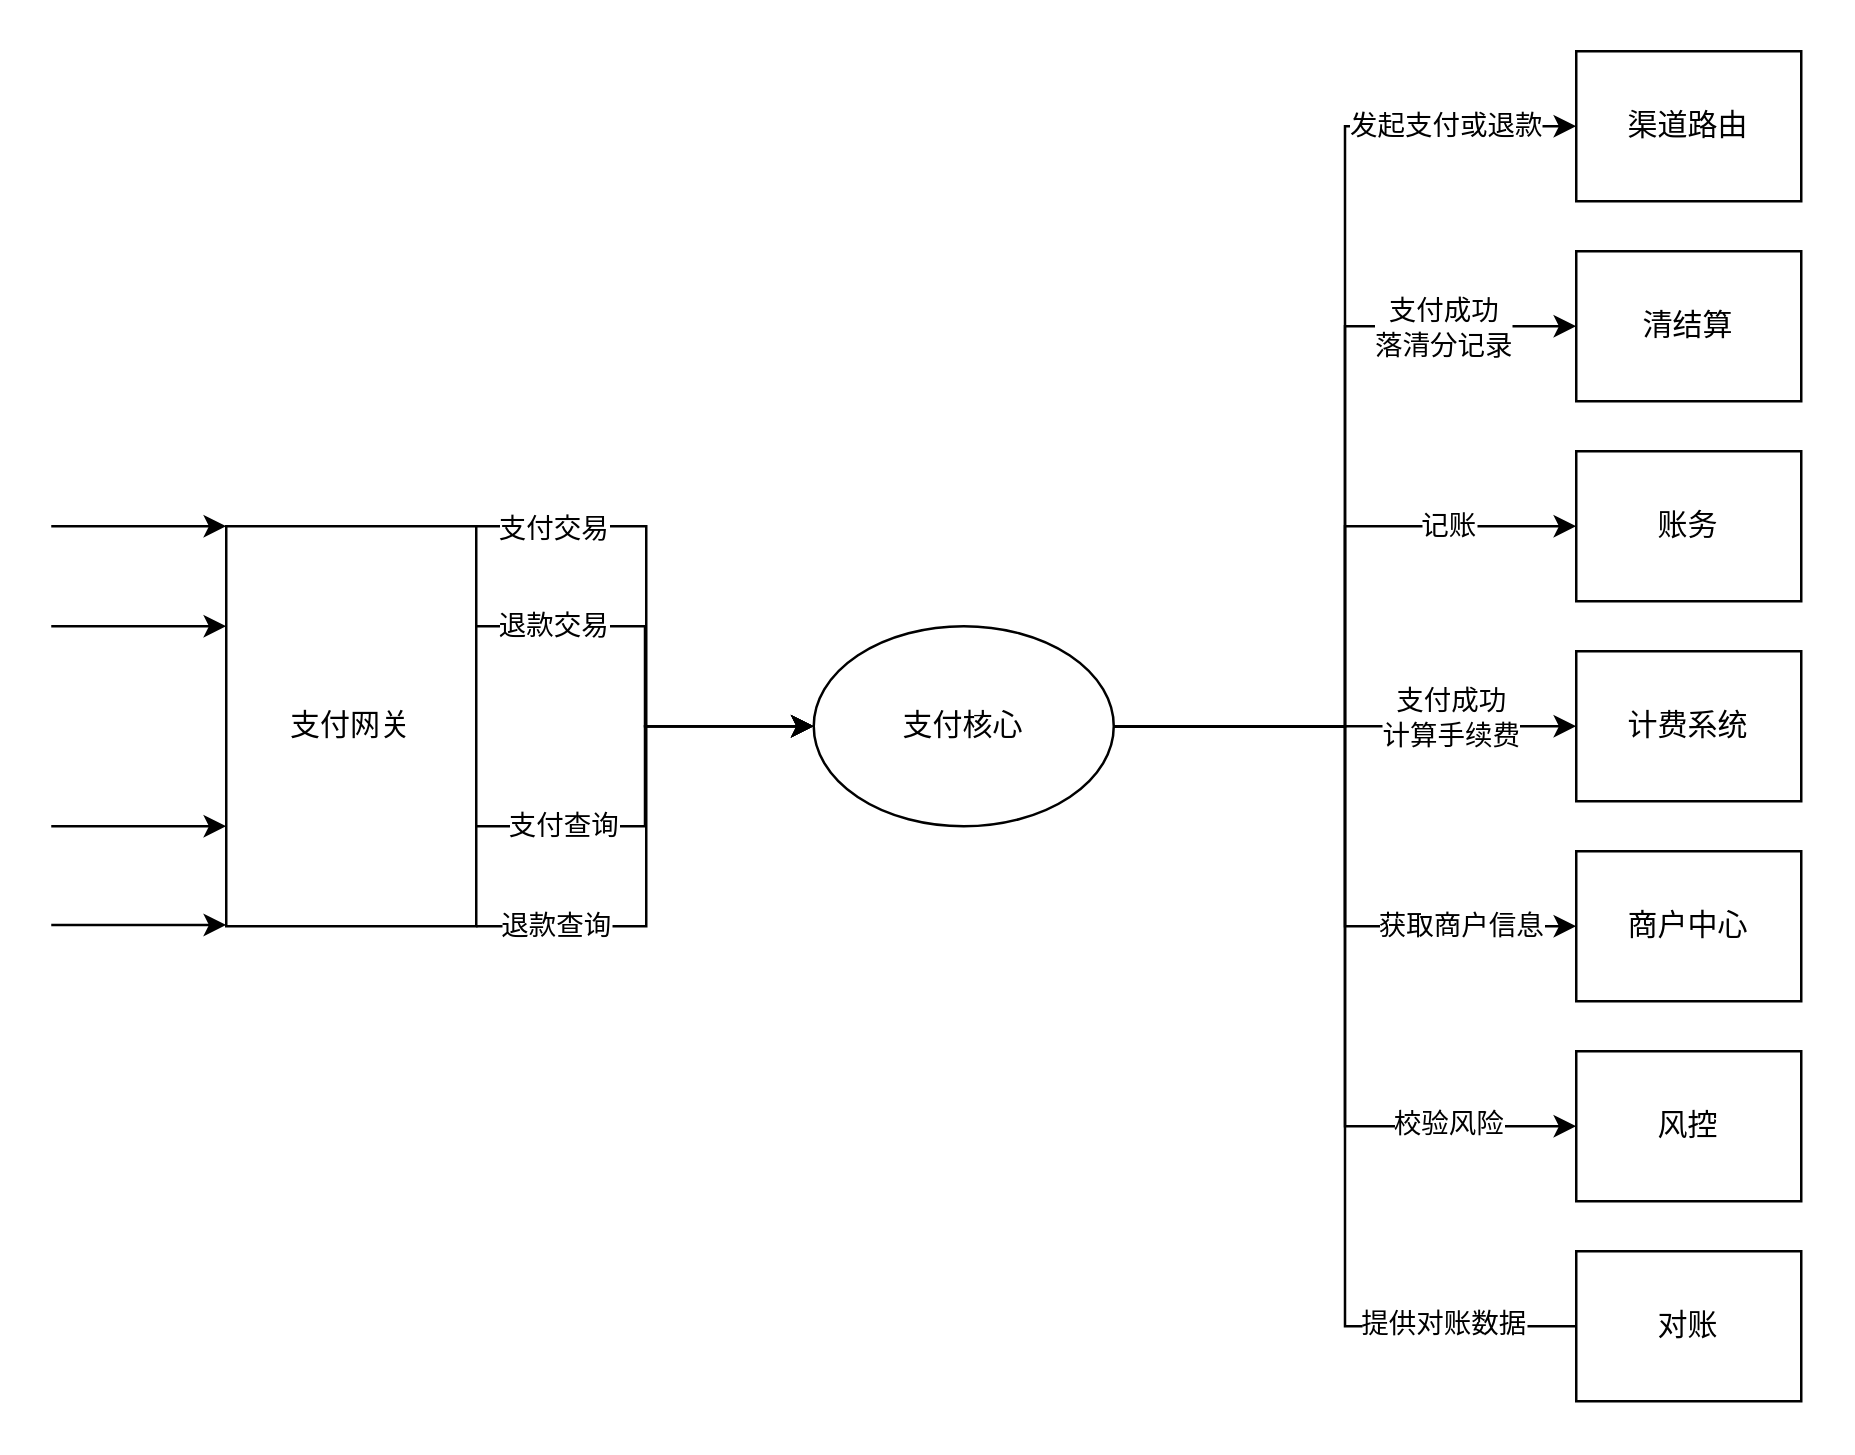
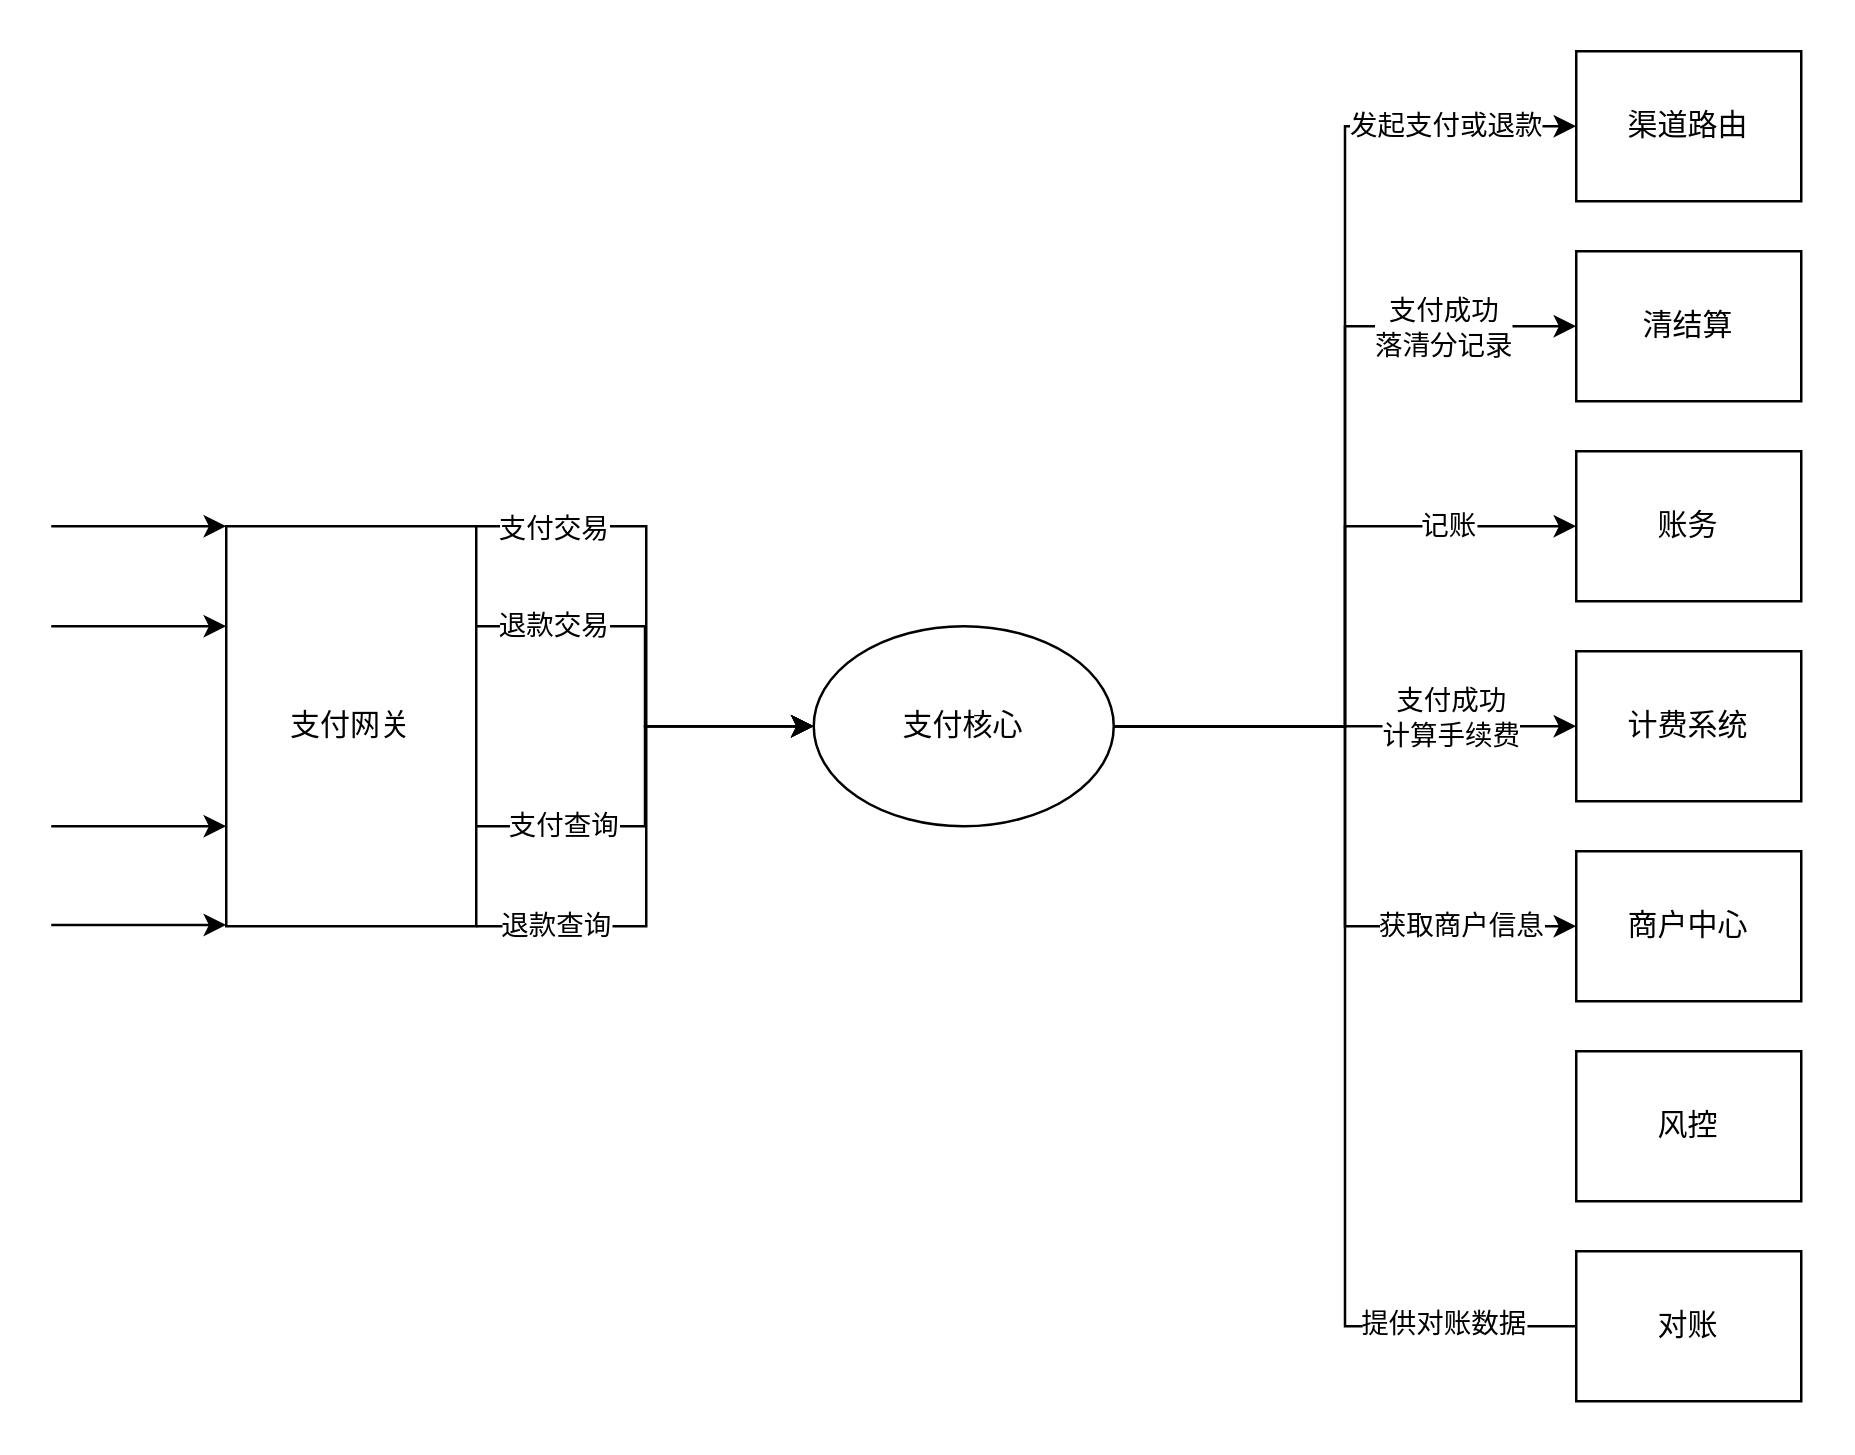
(1455, 1126) -> none
